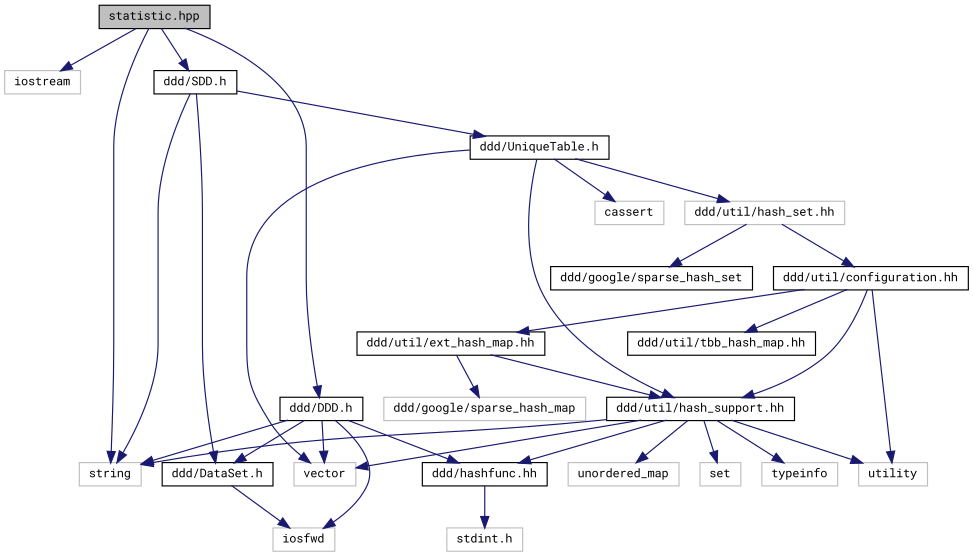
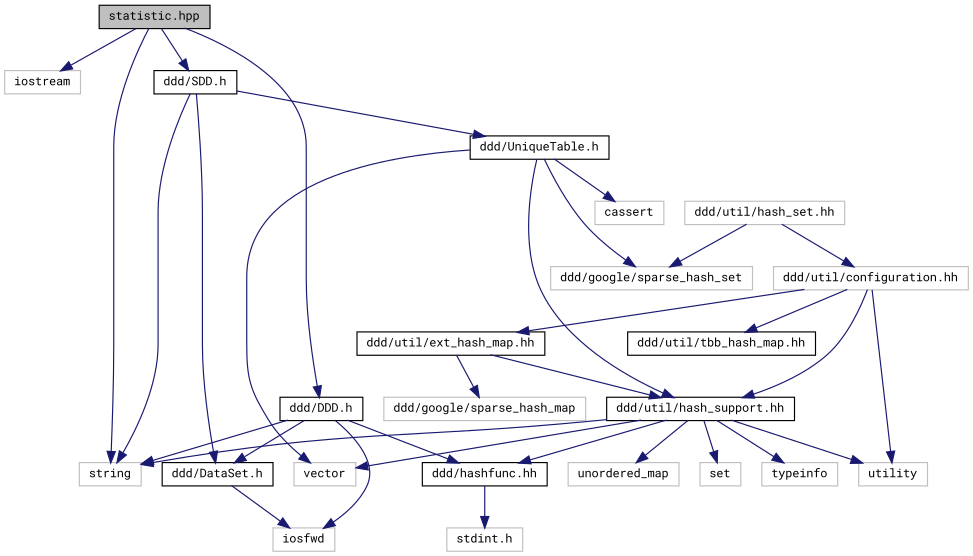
(647, 179) -> (578, 215)
(652, 278) -> (652, 278)
(871, 278) -> (871, 278)
(323, 433) -> none
